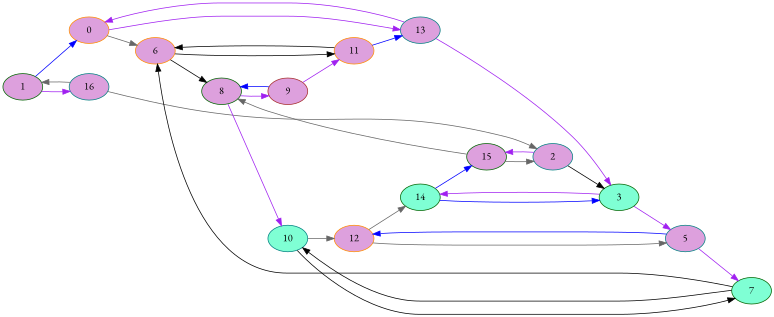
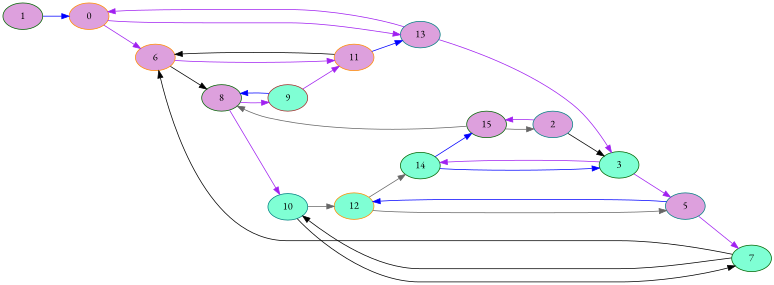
(119, 39) -> (119, 35)
(251, 56) -> (251, 62)
(89, 87) -> none
(288, 91) -> (288, 98)
(354, 239) -> (354, 206)
